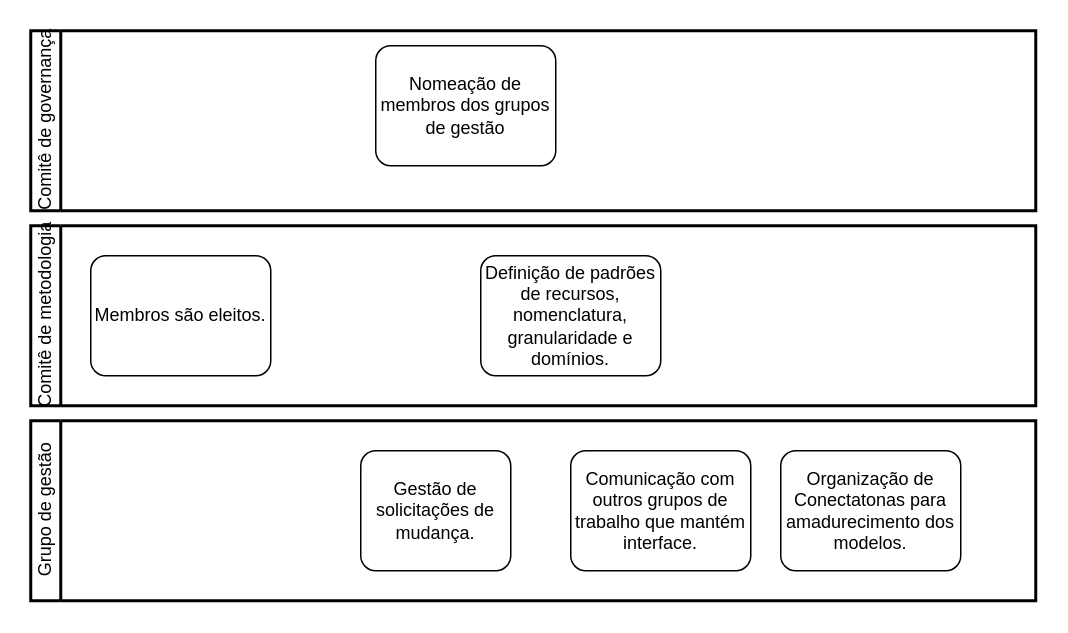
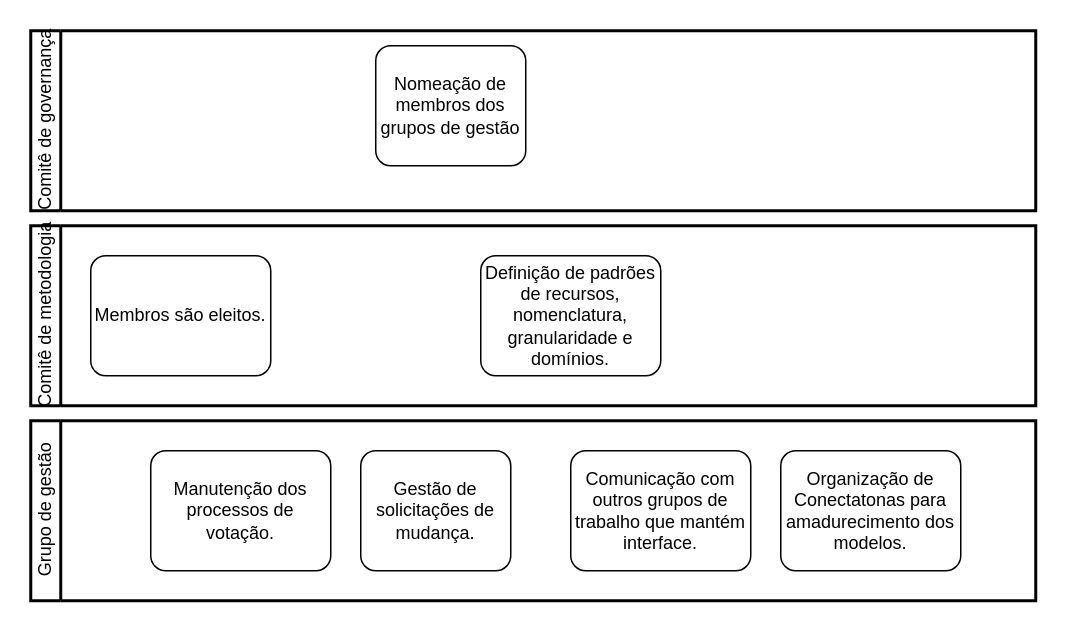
(466, 106) -> (451, 106)
none -> (241, 511)
